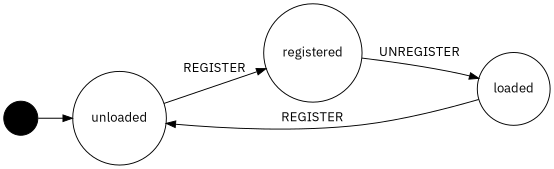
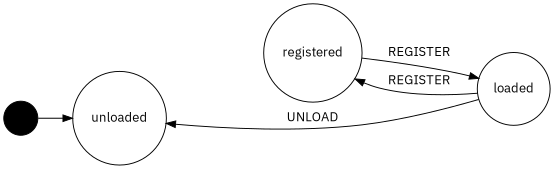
(420, 52) -> (420, 52)
(210, 88) -> (420, 94)
(313, 118) -> (313, 118)
